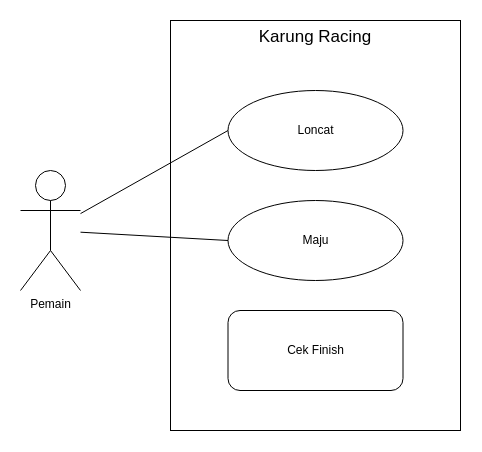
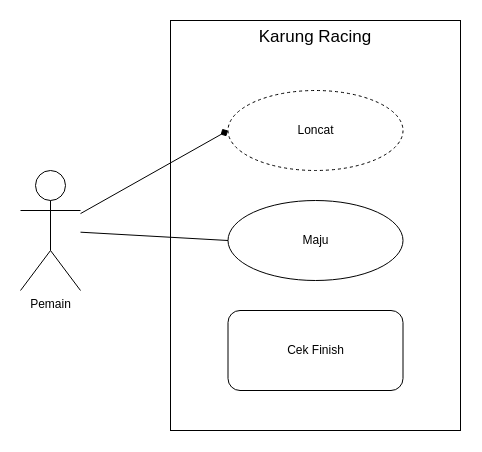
(316, 131) -> (316, 131)
(224, 133) -> (220, 135)
